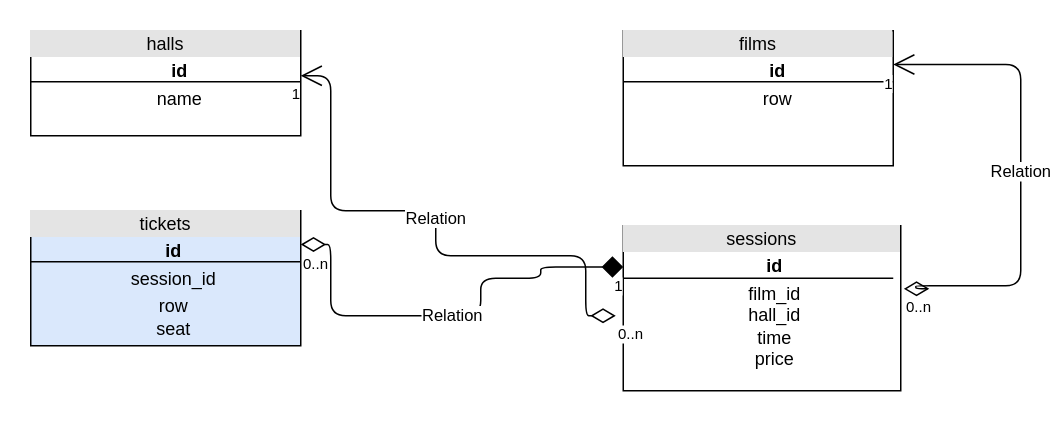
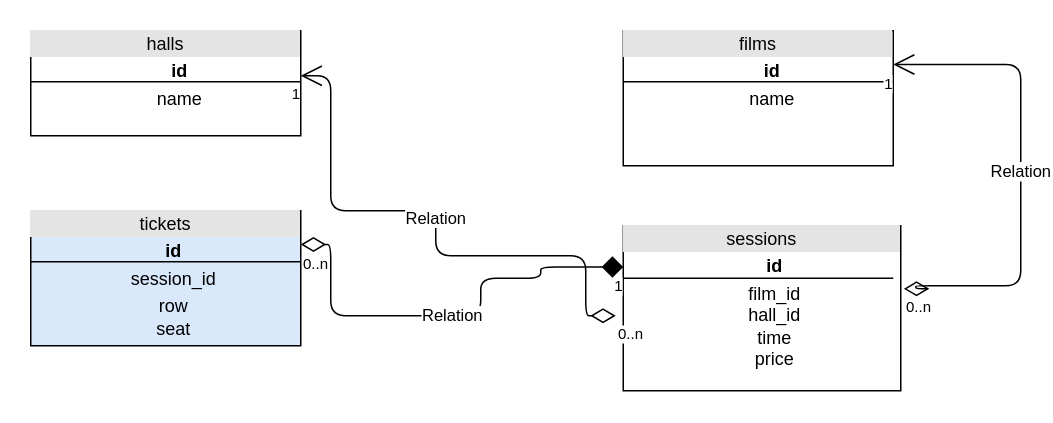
(758, 63) -> (758, 63)
